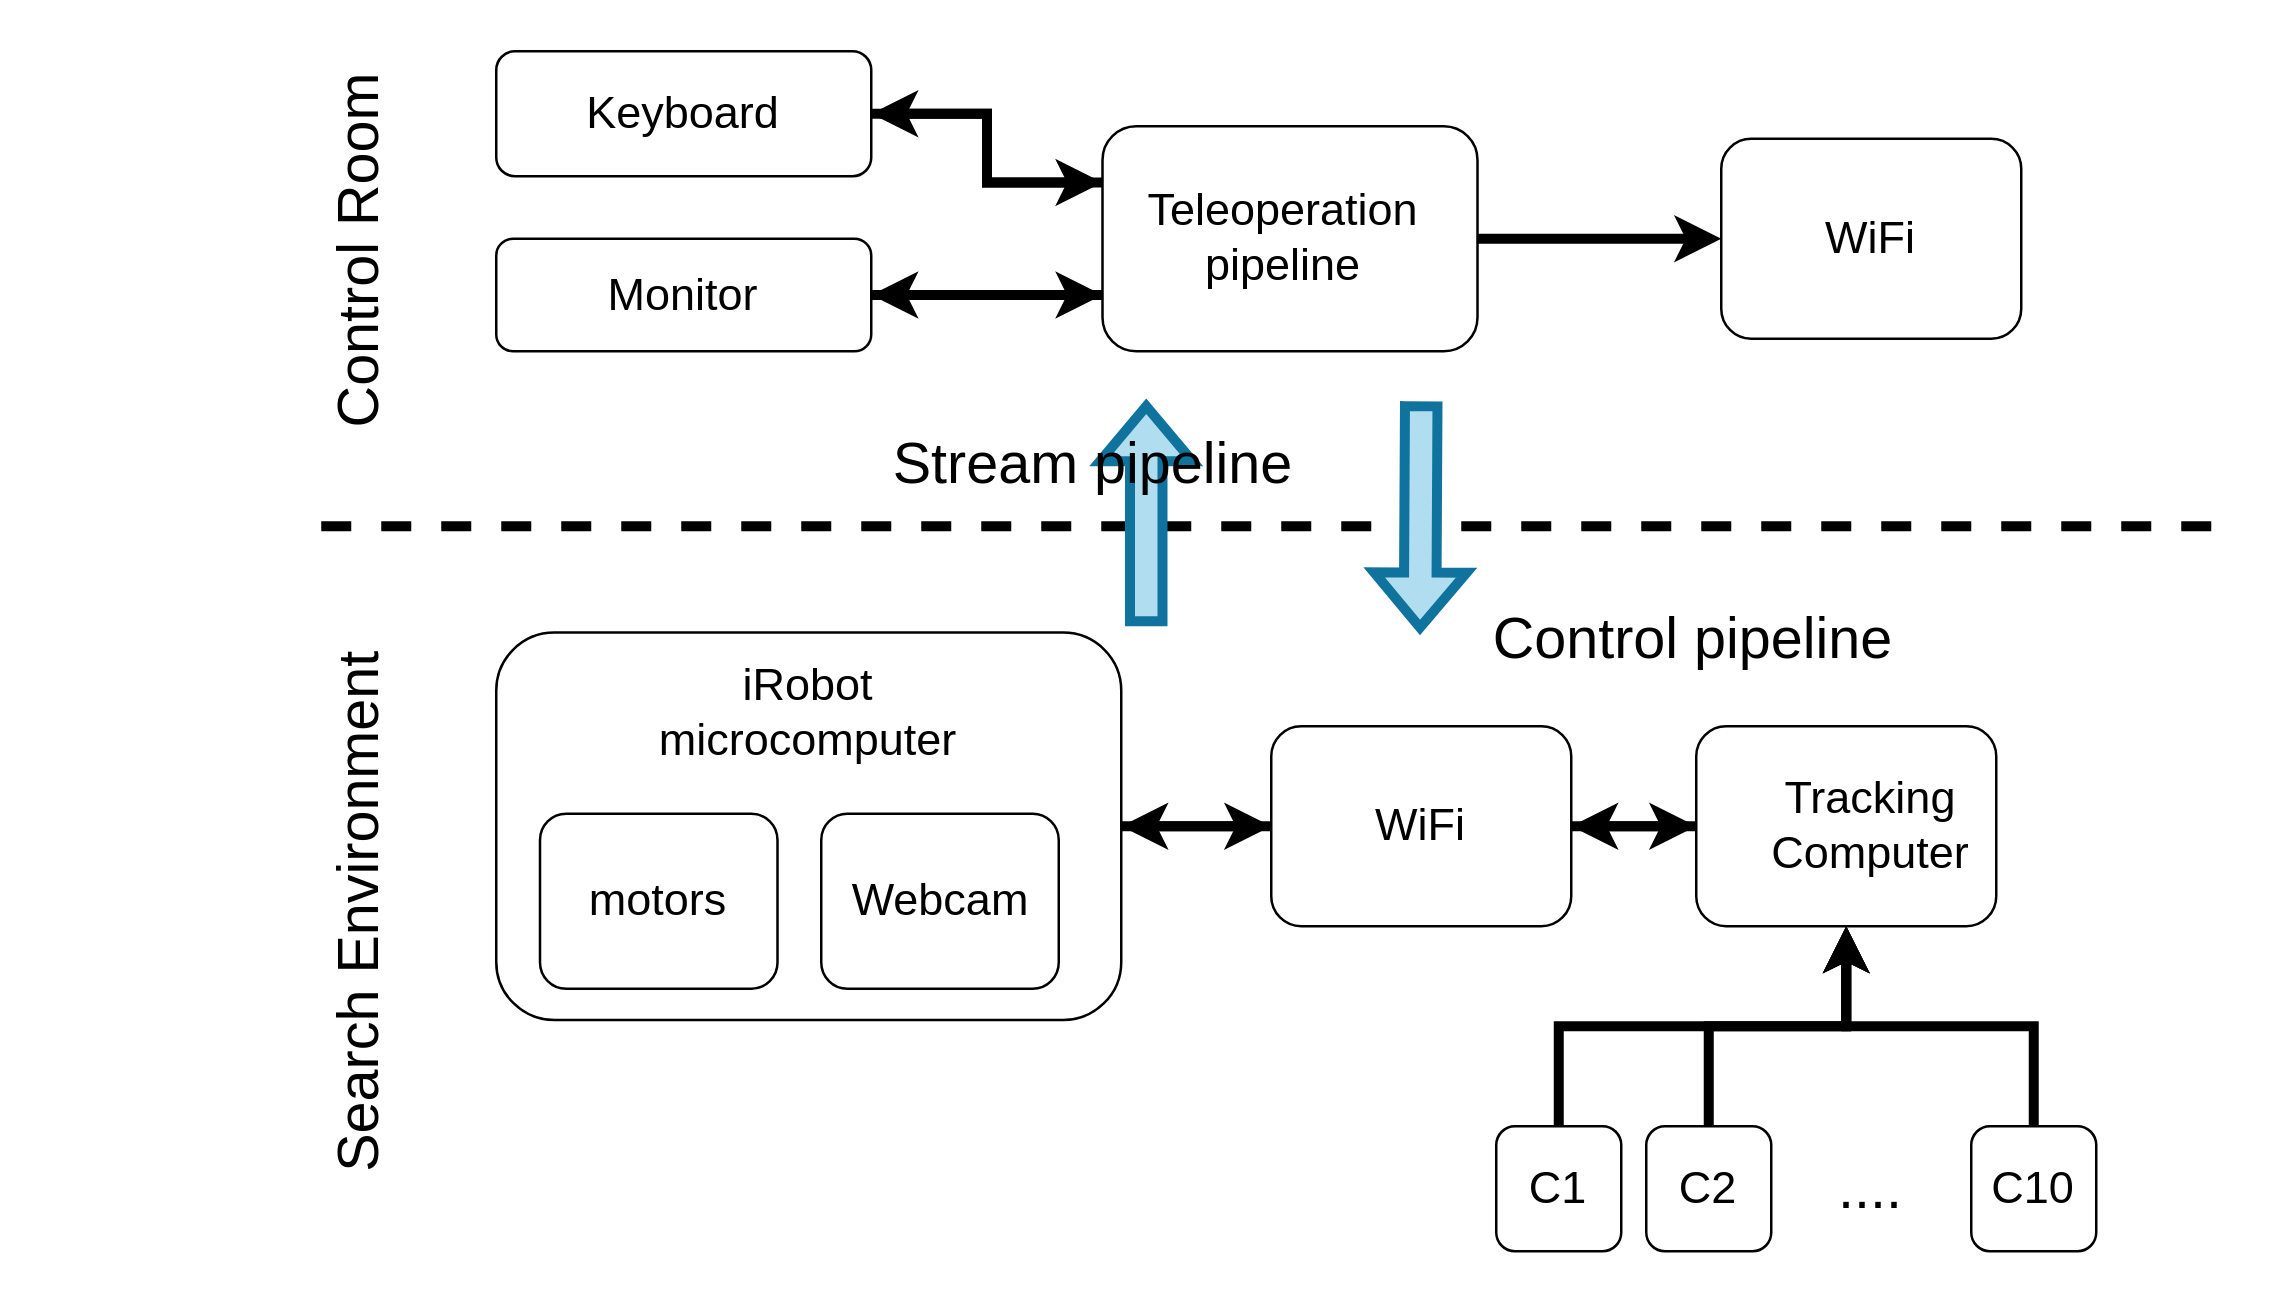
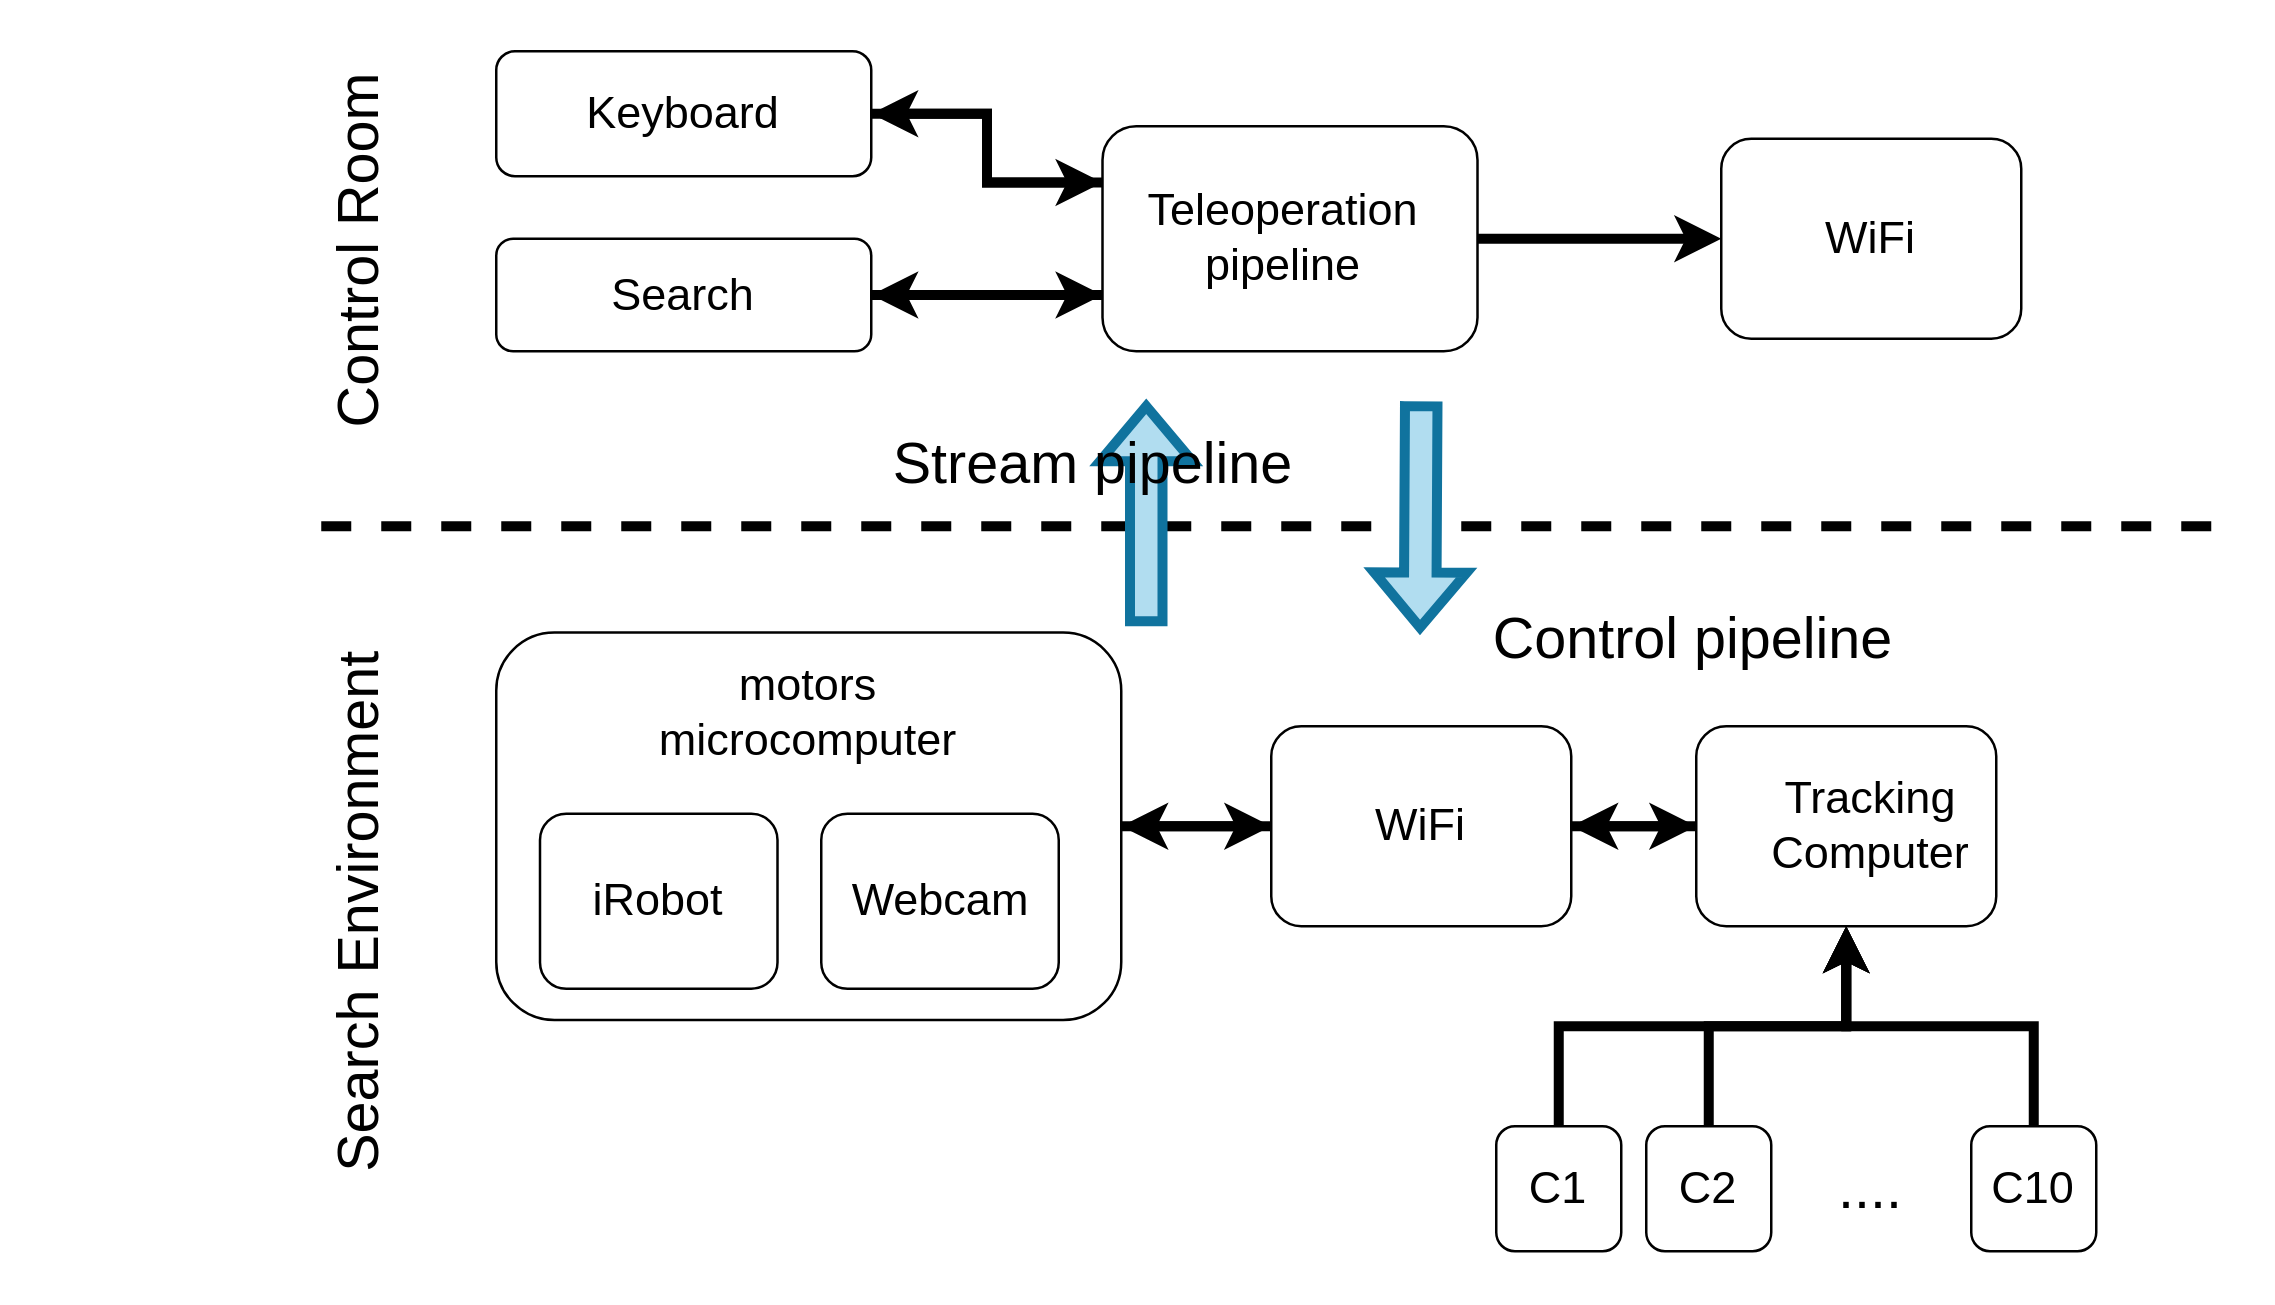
(684, 296) -> (684, 296)
(809, 714) -> (809, 714)
(659, 901) -> (659, 901)
